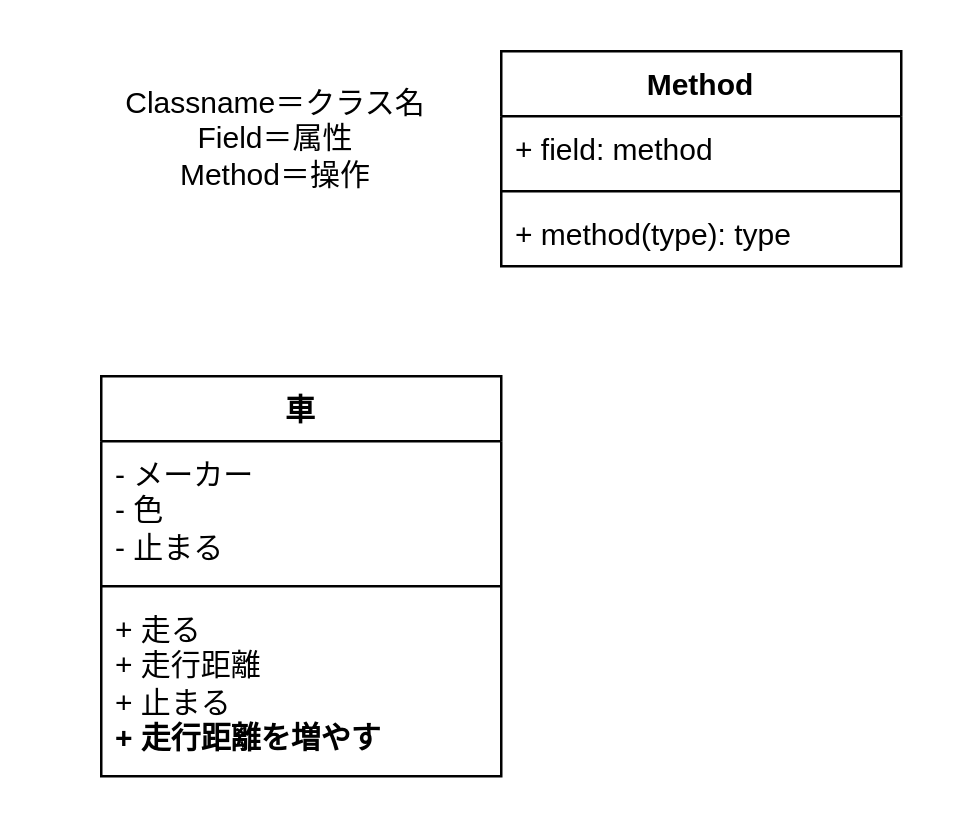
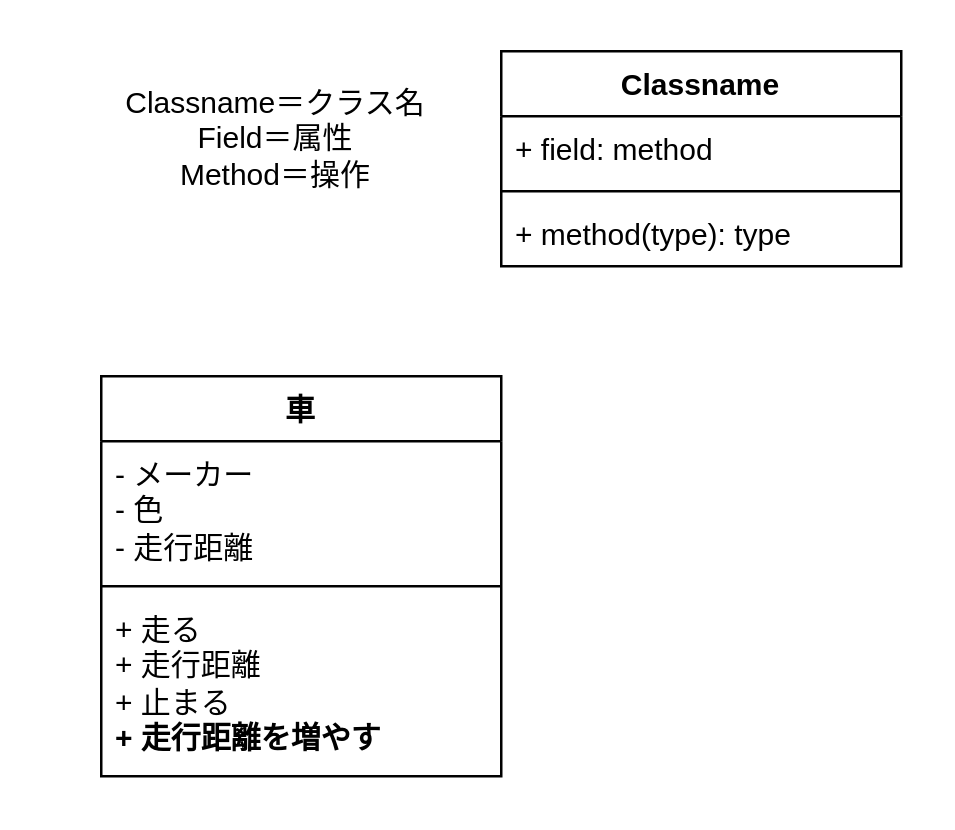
(701, 87) -> (701, 87)
(189, 513) -> (189, 513)
